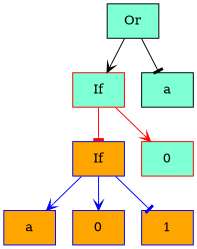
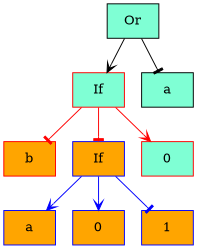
none -> (30, 159)
